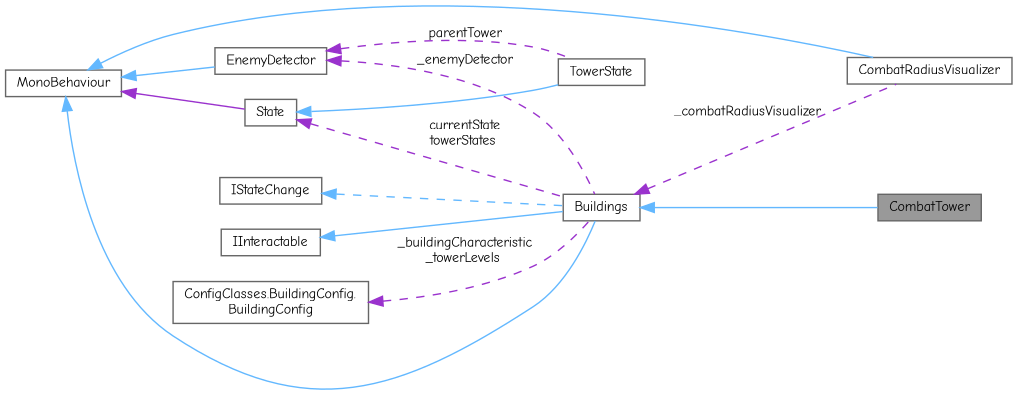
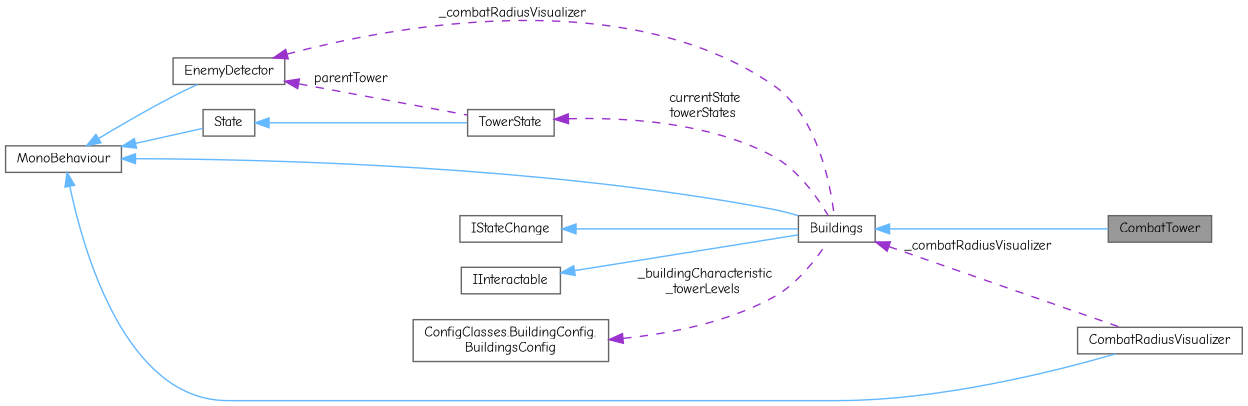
(463, 60) -> (511, 13)
(190, 101) -> (169, 136)
(437, 160) -> (713, 133)
(450, 200) -> (687, 229)
(271, 302) -> (511, 341)
